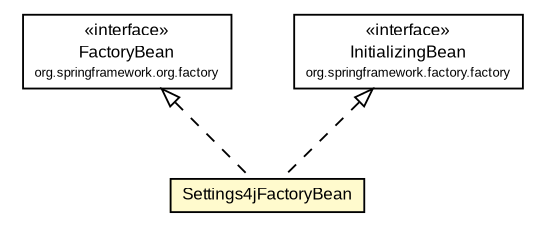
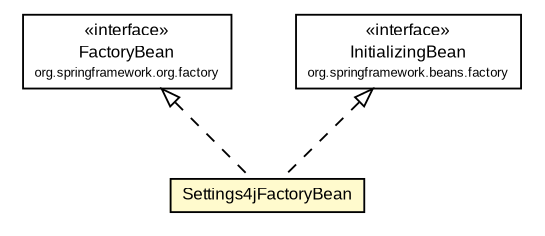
(409, 73) -> (409, 73)
